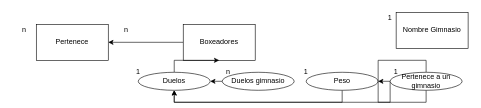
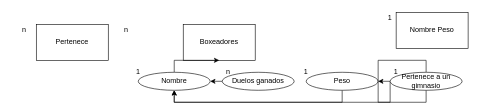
(432, 30) -> (432, 30)
(113, 42) -> none
(174, 81) -> (174, 81)
(258, 81) -> (258, 81)
